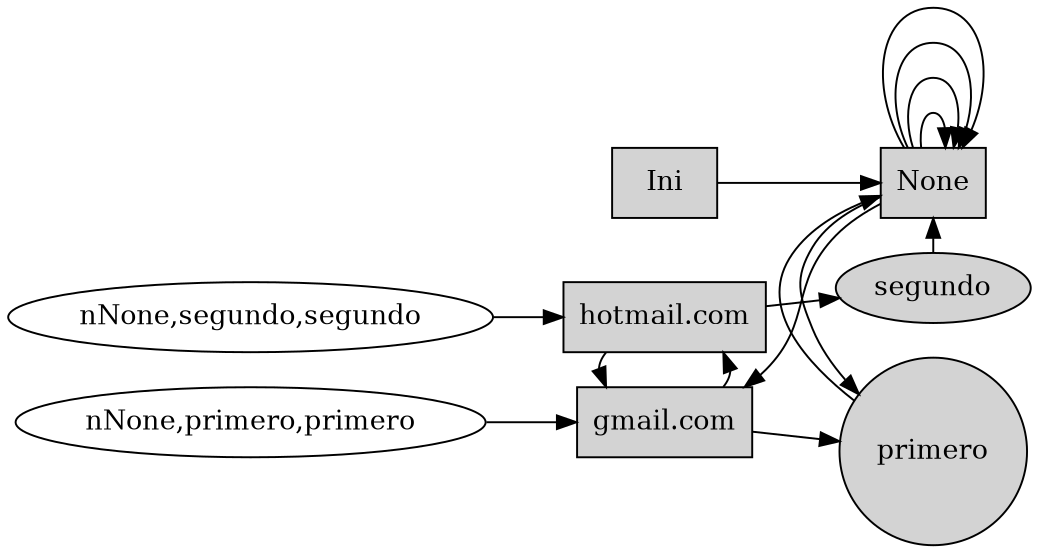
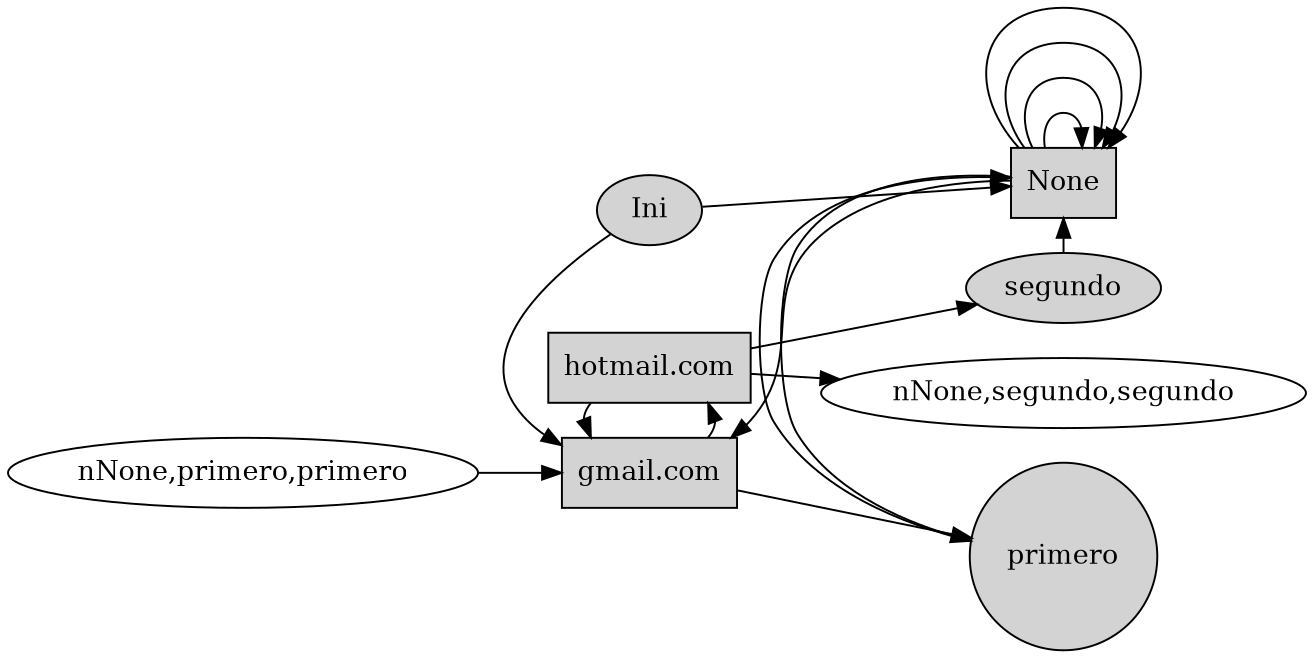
(665, 183) -> (649, 210)
(518, 317) -> (796, 377)
none -> (518, 323)
